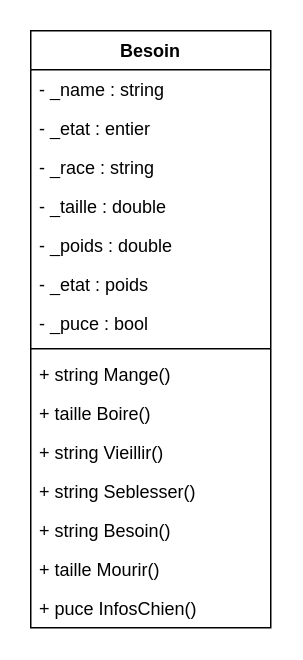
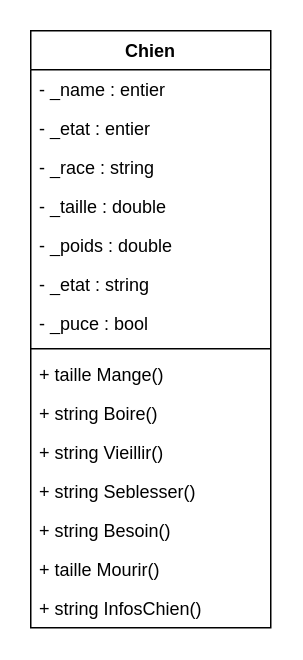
(151, 52) -> (151, 52)
(109, 91) -> (109, 91)
(104, 286) -> (109, 286)
(113, 376) -> (109, 376)
(106, 415) -> (111, 415)
(128, 610) -> (136, 610)
